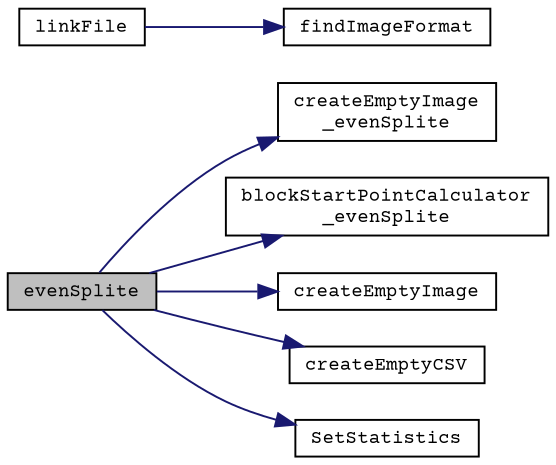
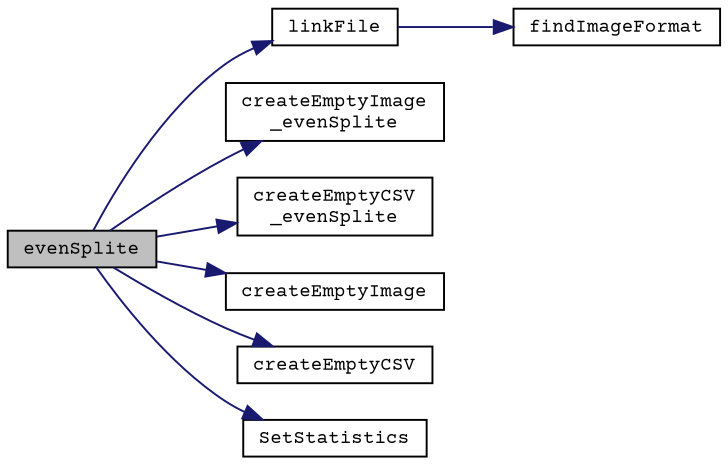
none -> (161, 127)
(387, 207) -> (335, 207)
